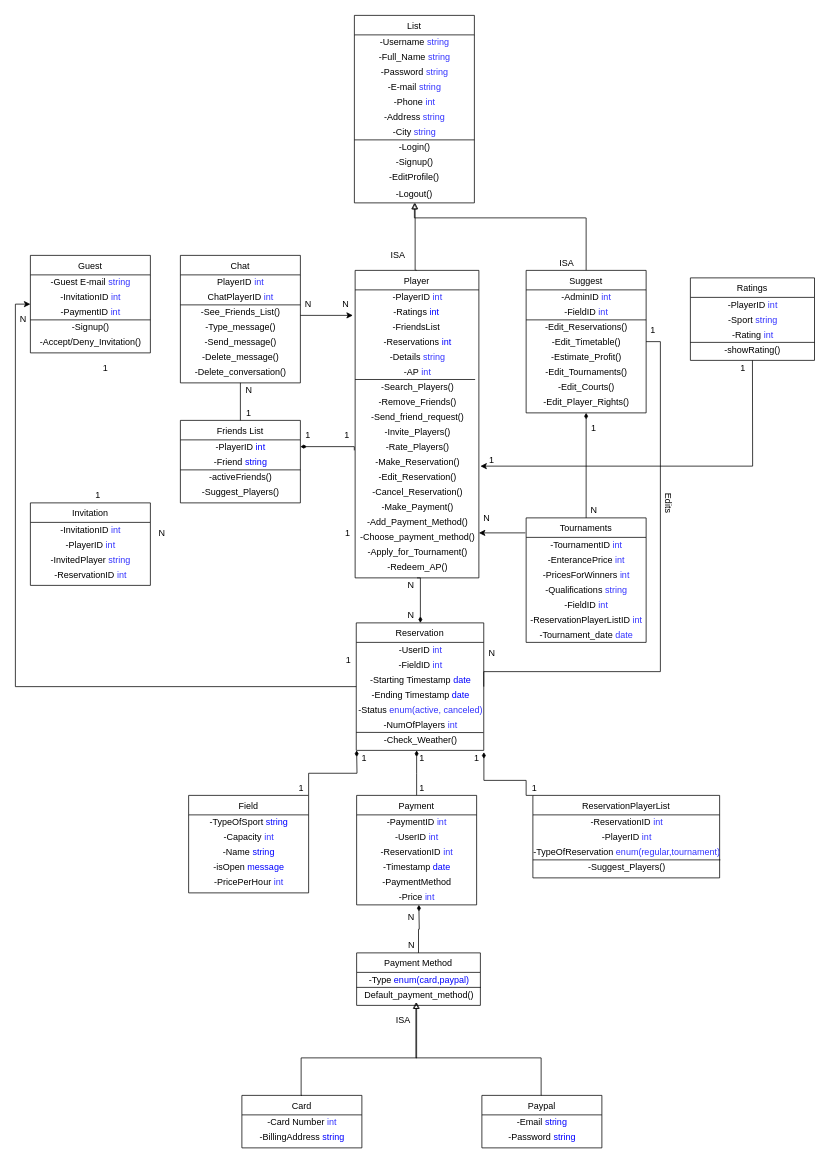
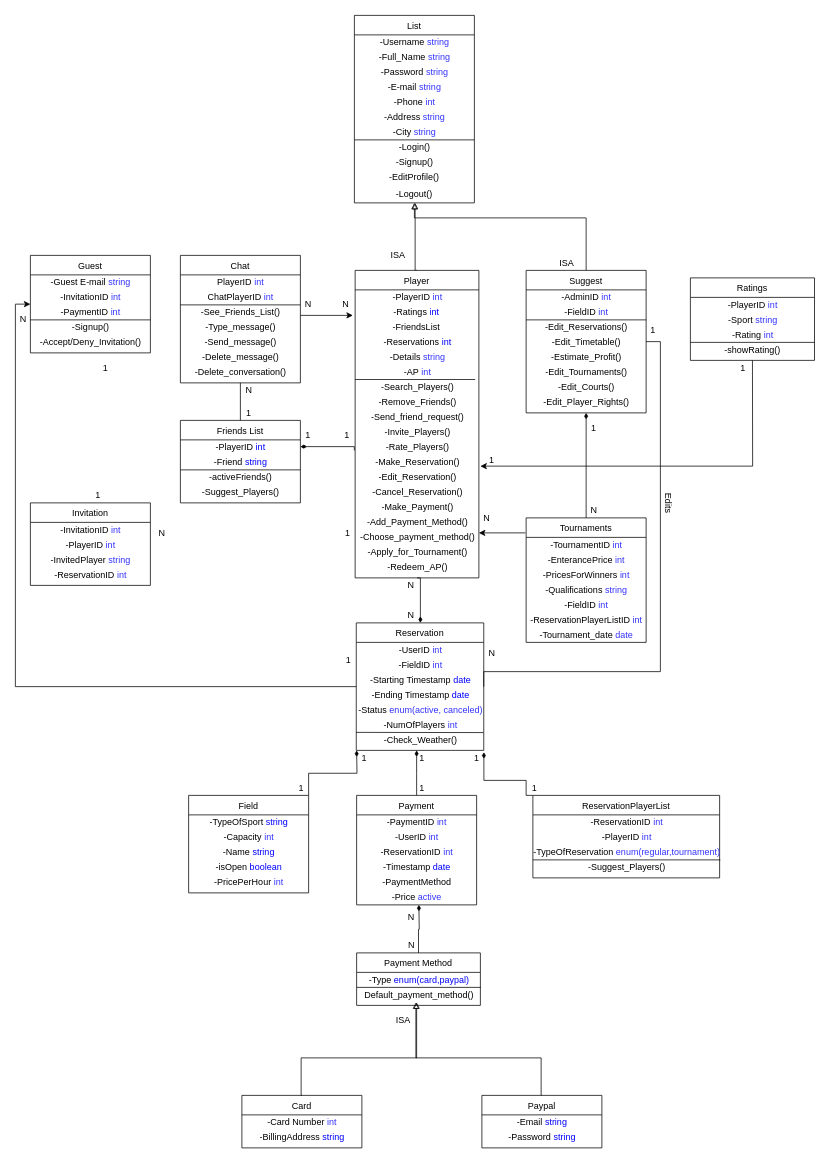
(249, 867) -> (249, 867)
(417, 897) -> (417, 897)
